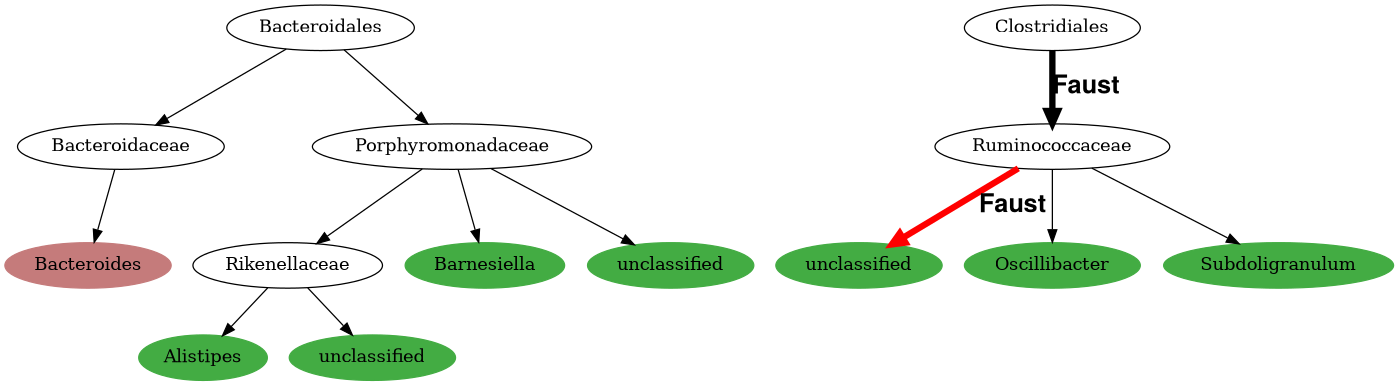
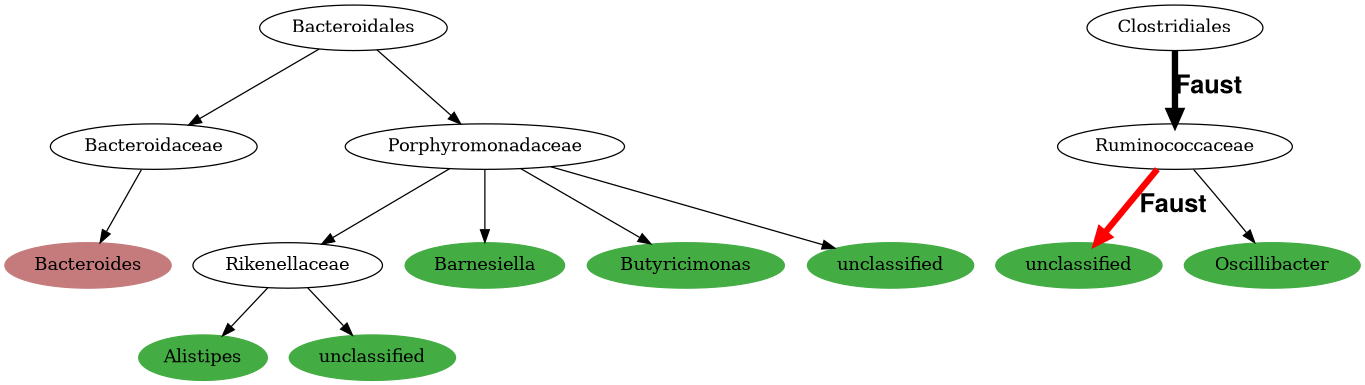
none -> (686, 265)
(1279, 265) -> none
